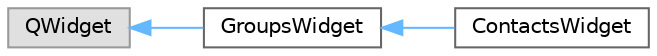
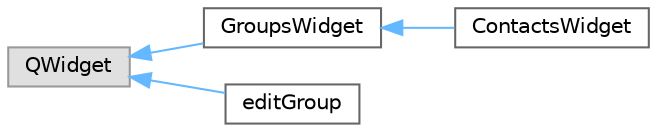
none -> (292, 104)
